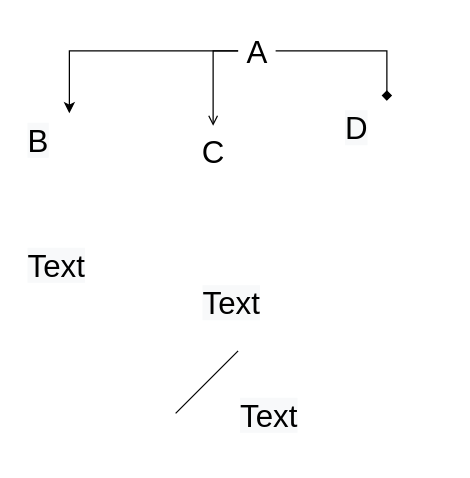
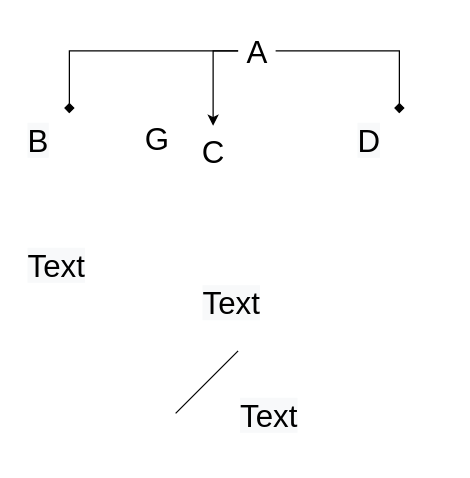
(69, 103) -> (69, 102)
(213, 117) -> (213, 116)
(387, 132) -> (399, 144)
none -> (157, 138)
